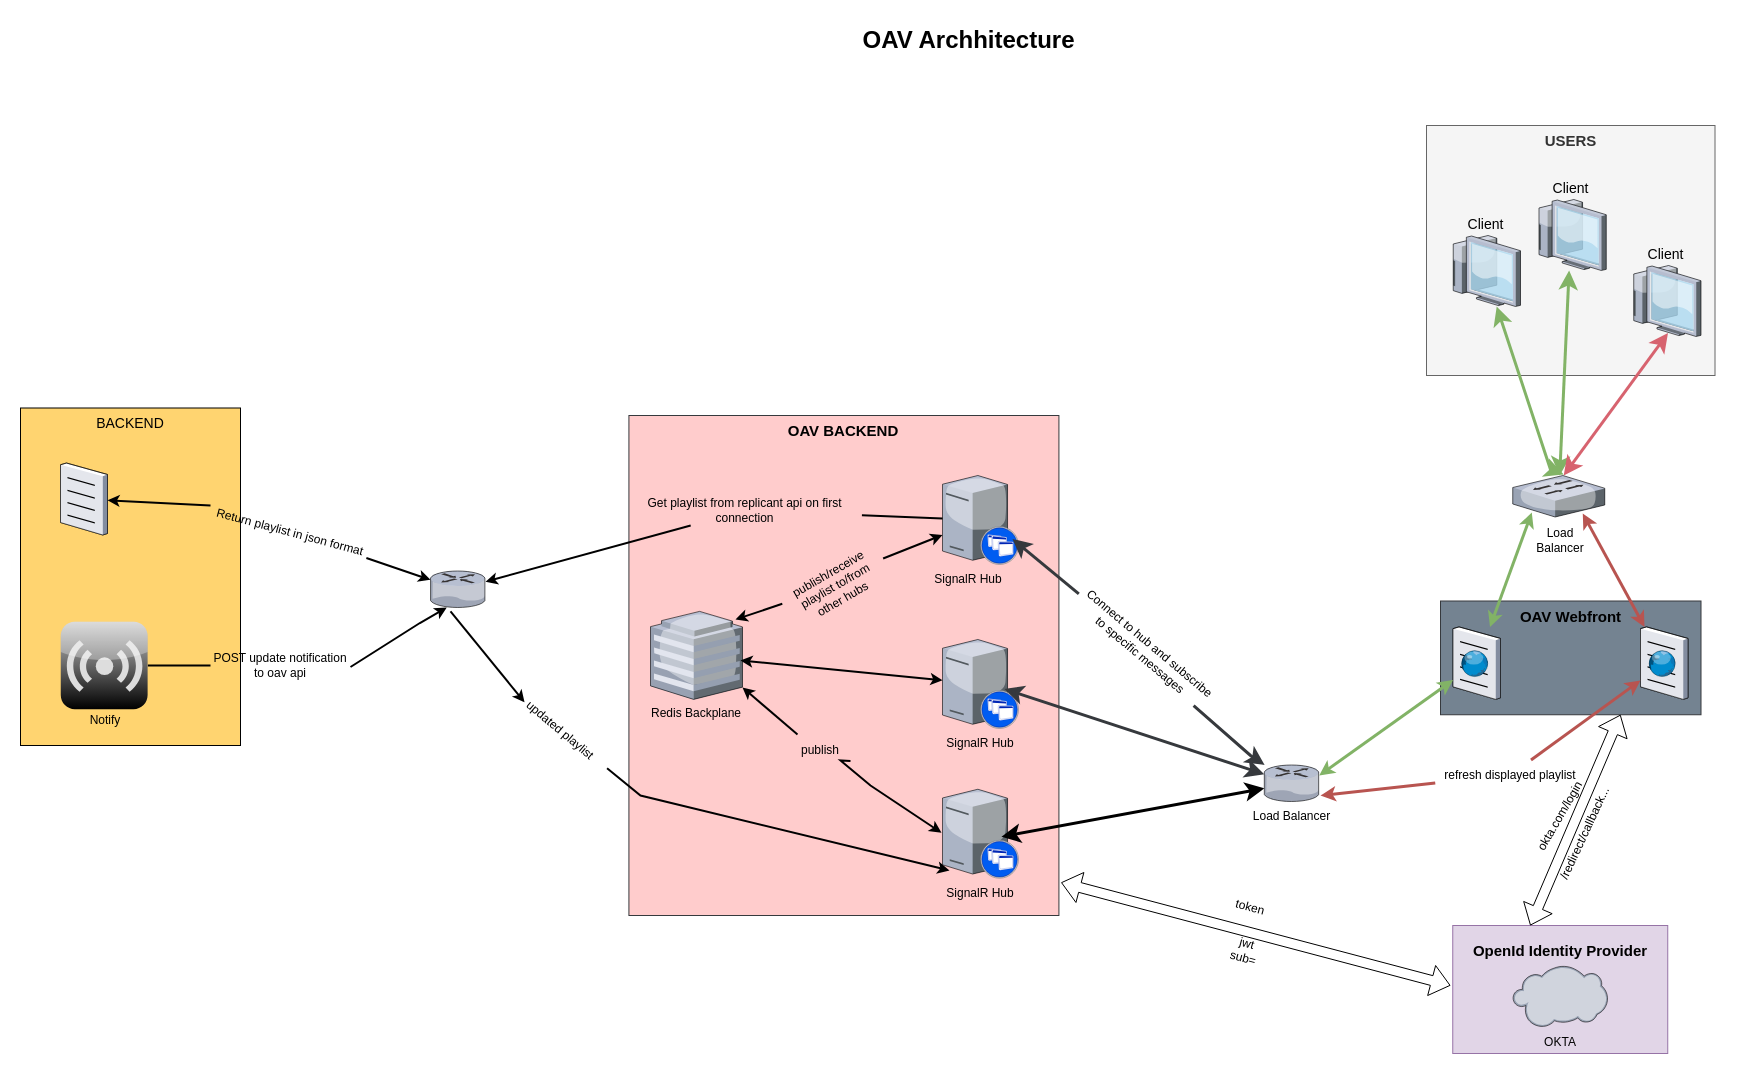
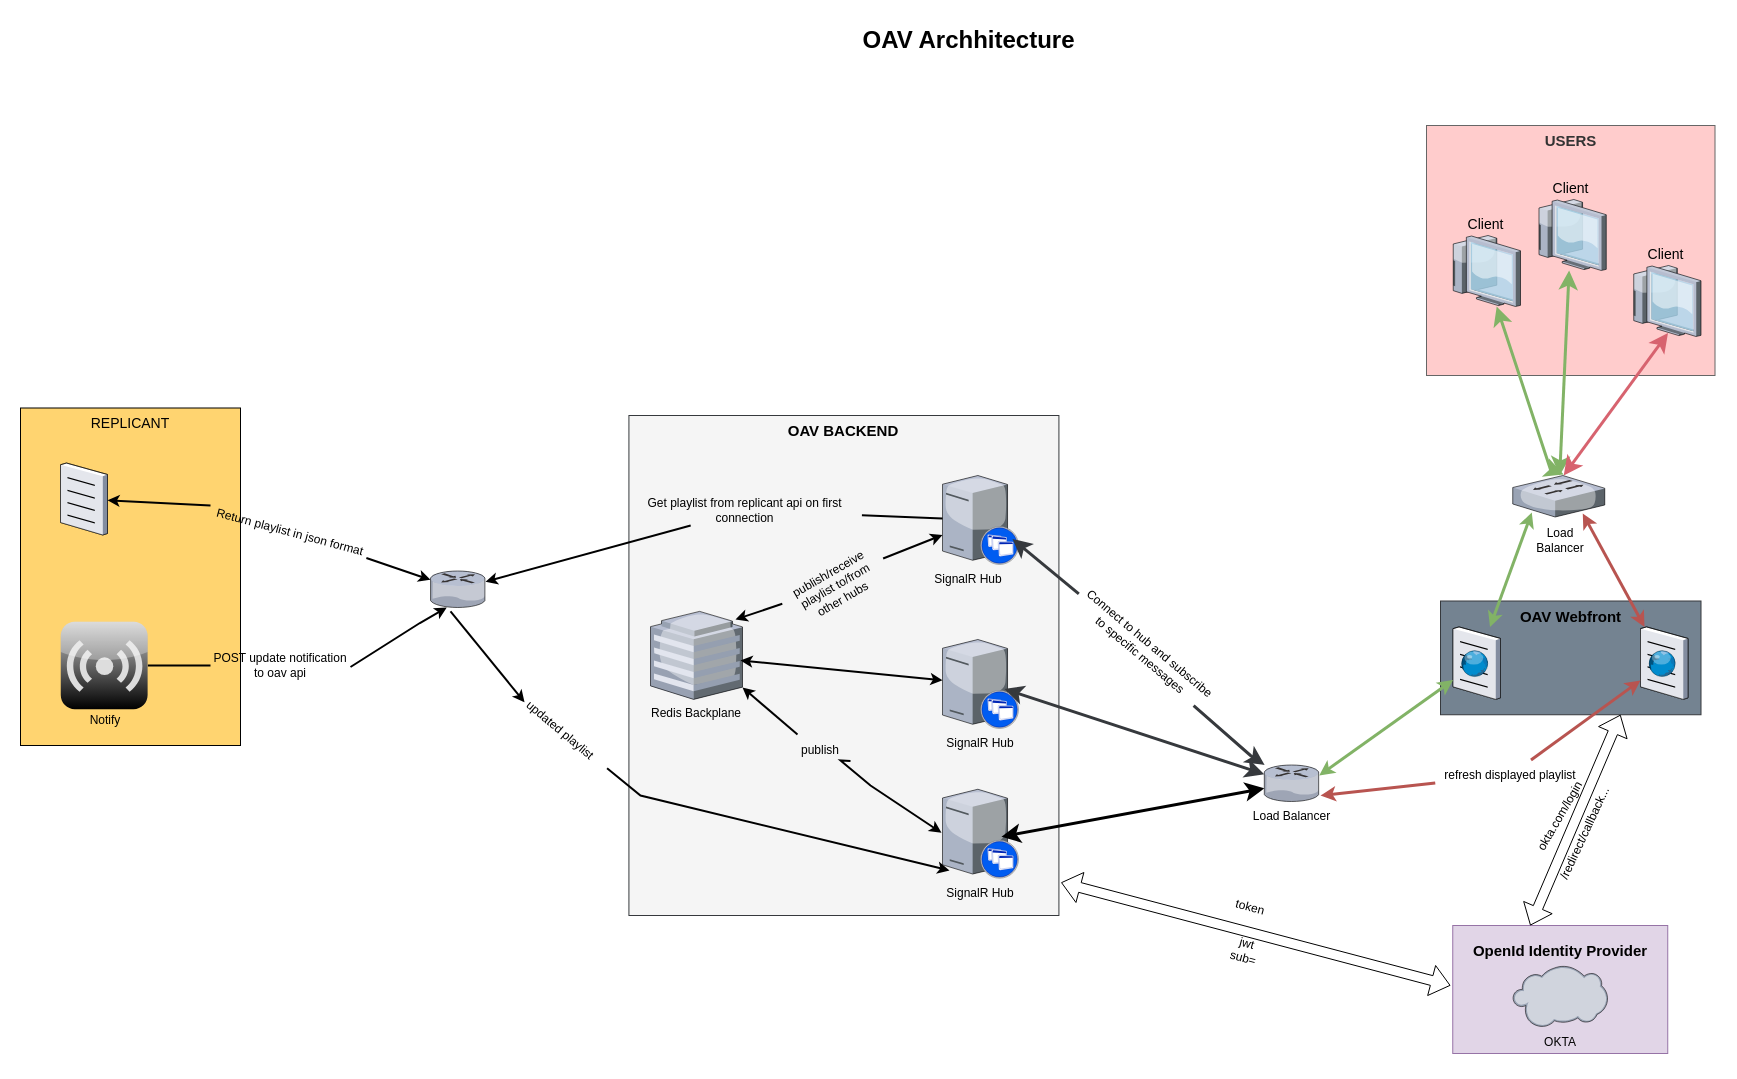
(1571, 141) -> (1571, 141)
(131, 424) -> (131, 424)
(844, 666) -> (844, 666)
